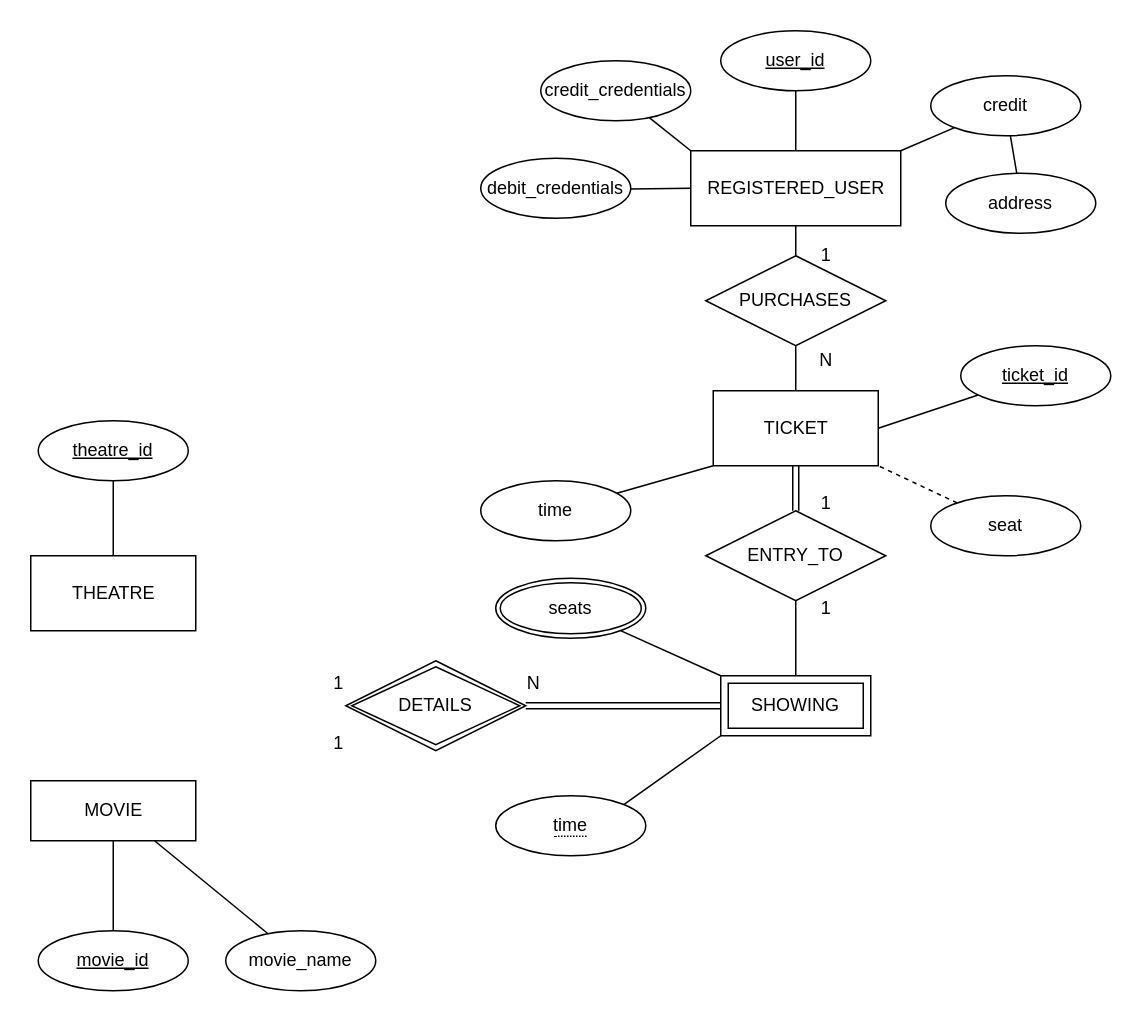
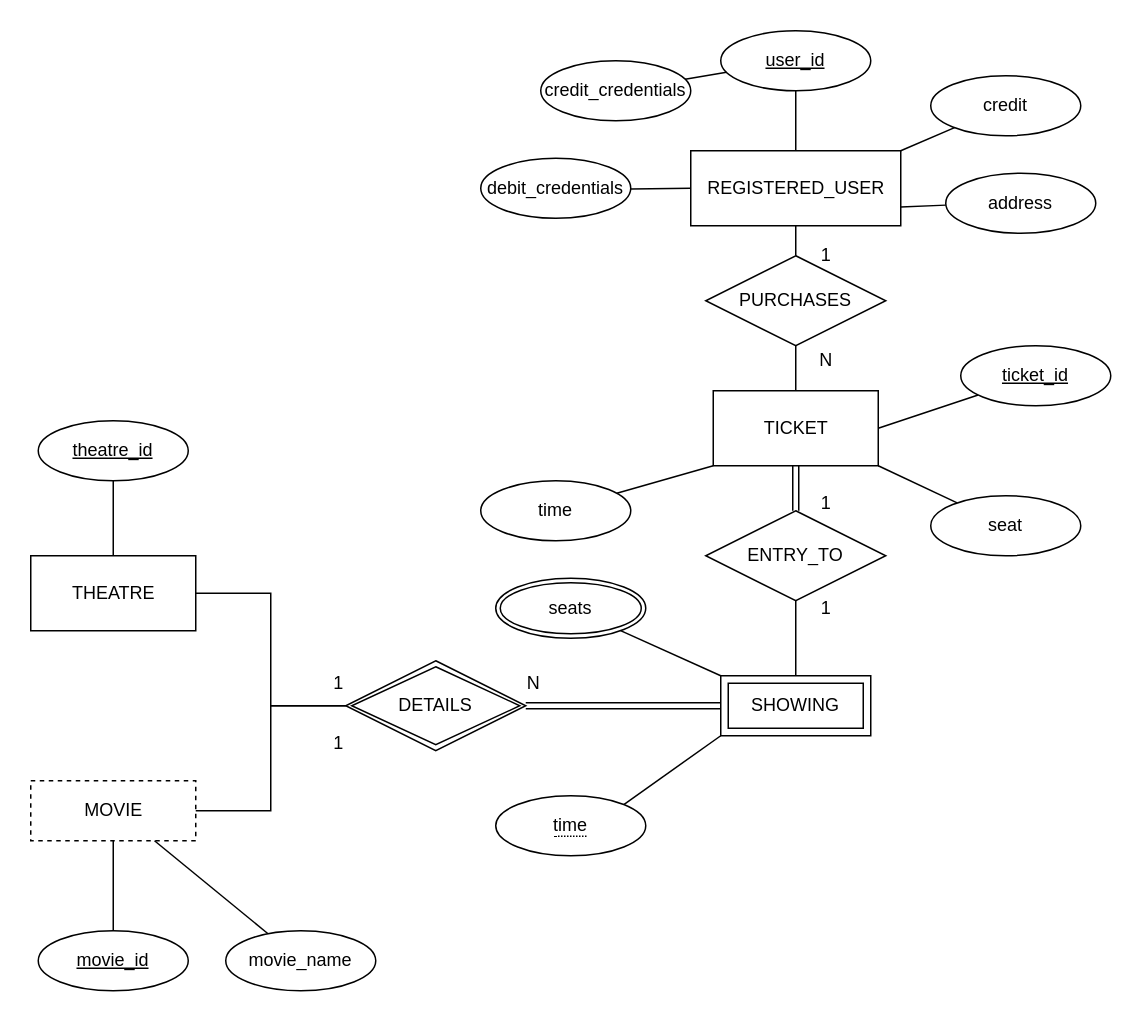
(670, 134) -> (705, 76)
(1014, 154) -> (924, 206)
(916, 484) -> (916, 484)
none -> (271, 610)
none -> (271, 796)
(113, 811) -> (113, 811)
